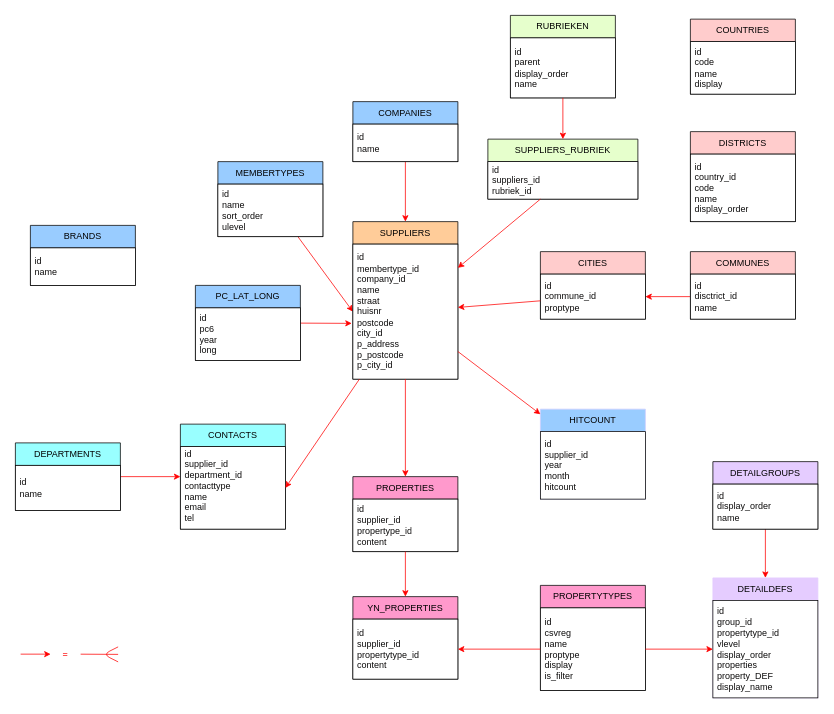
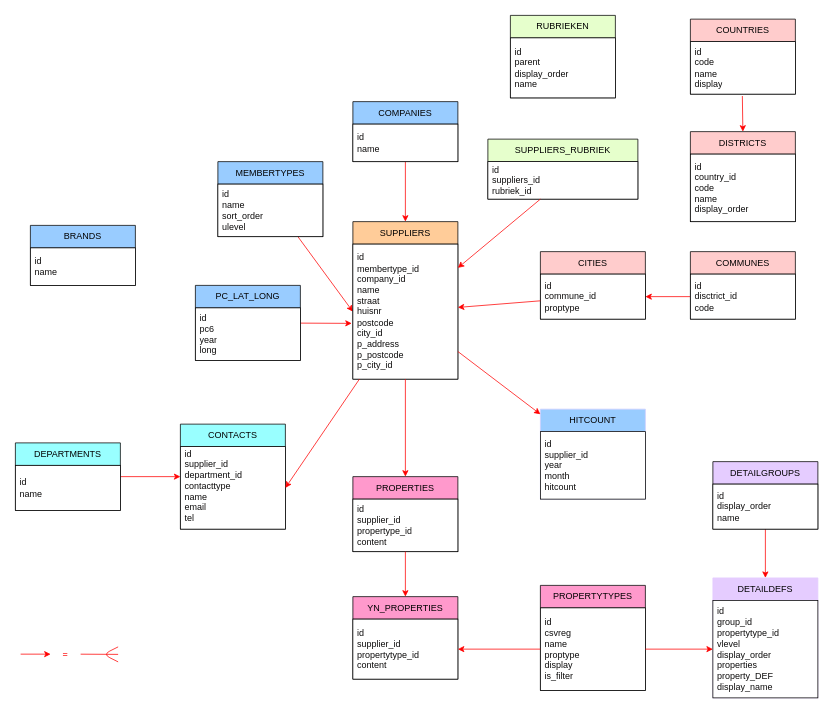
none -> (743, 111)
(563, 132) -> none
(722, 297) -> (722, 297)
